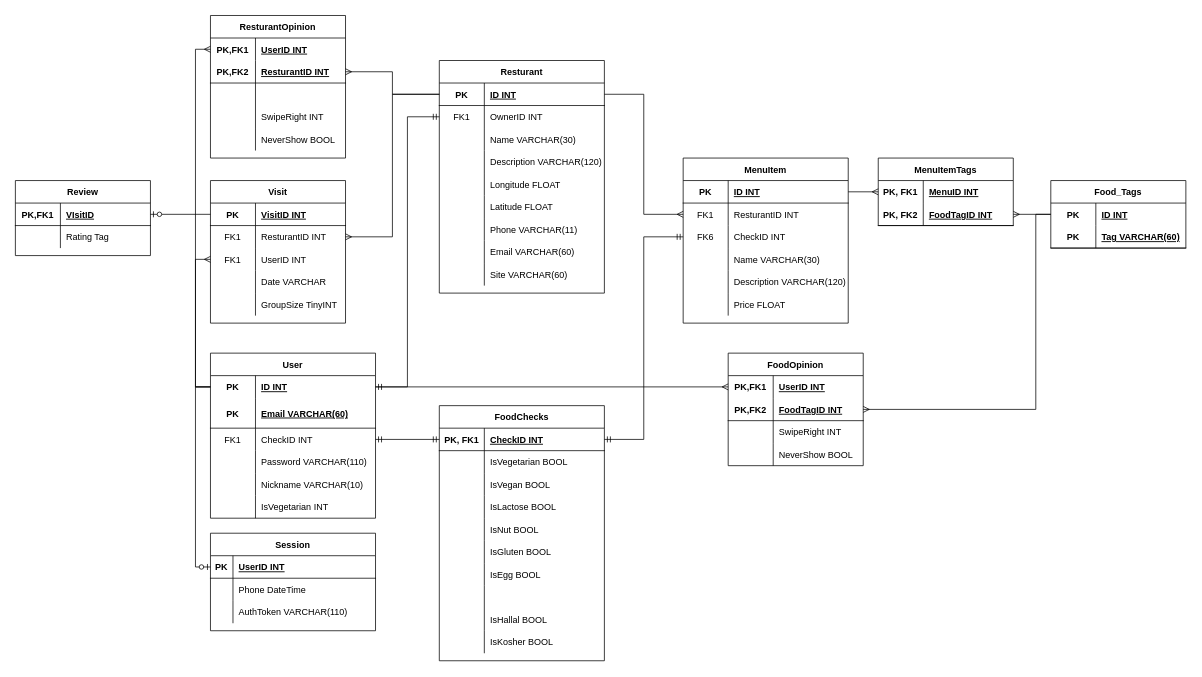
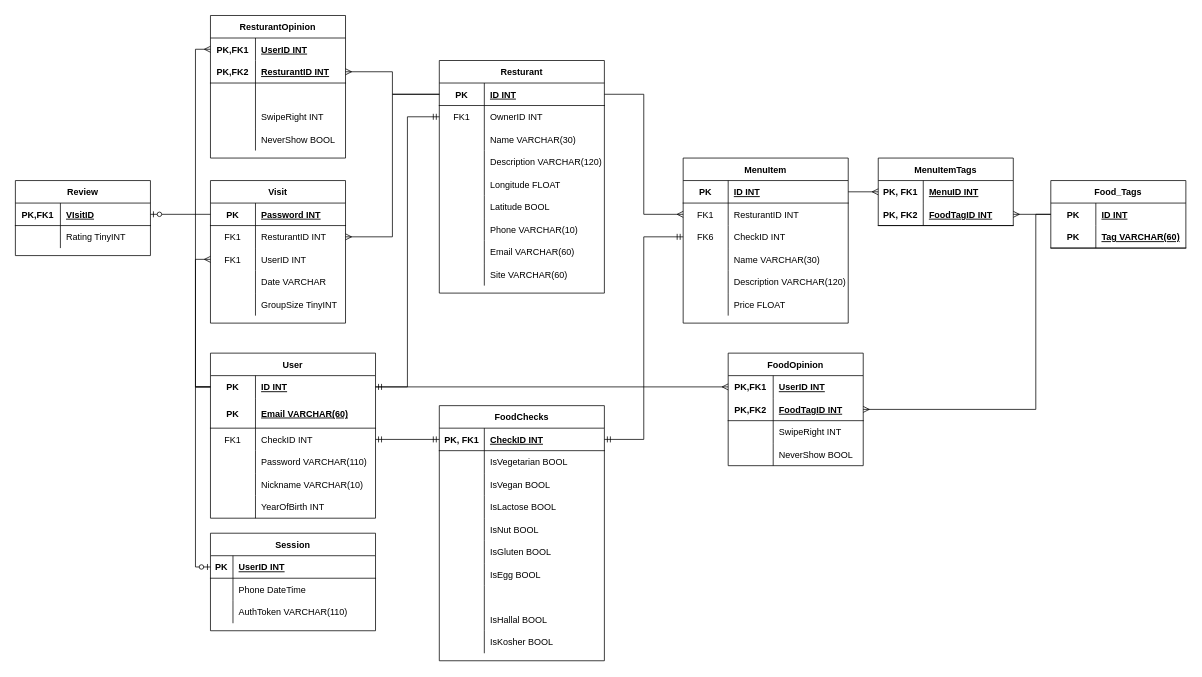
(523, 207) -> (520, 207)
(285, 215) -> (290, 215)
(531, 230) -> (531, 230)
(89, 237) -> (98, 237)
(299, 507) -> (296, 507)
